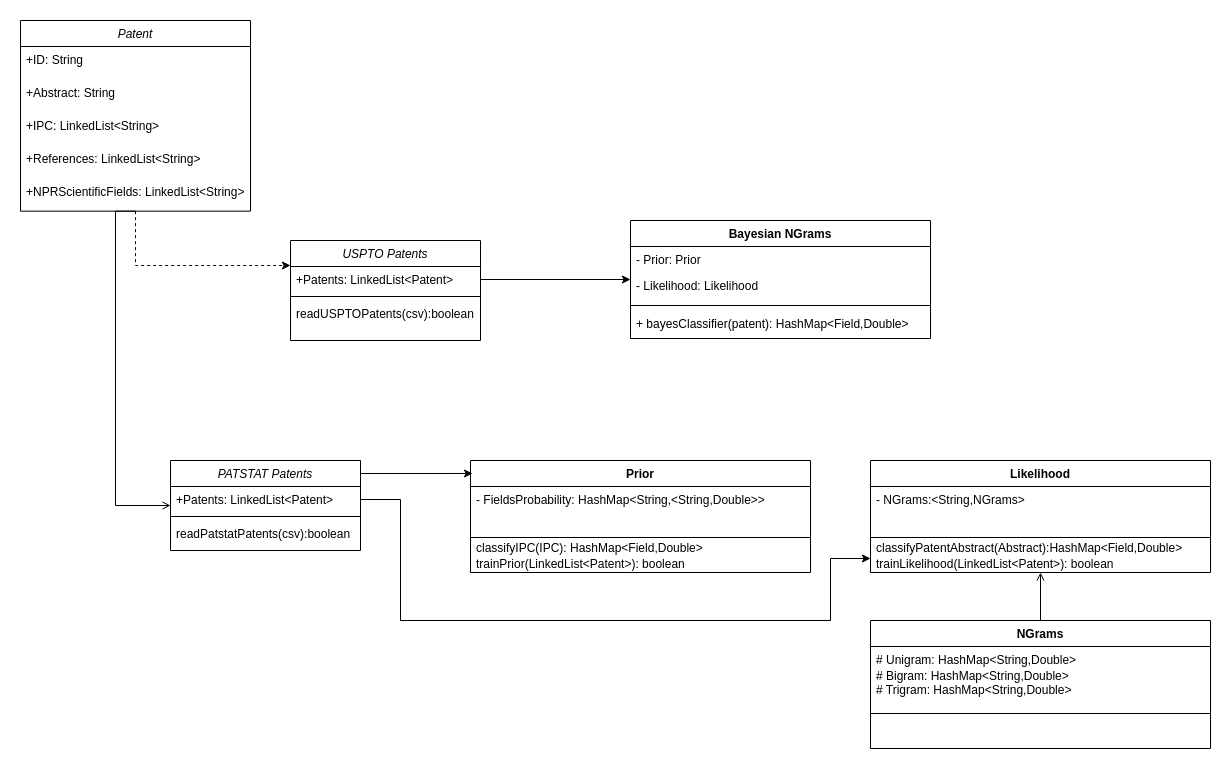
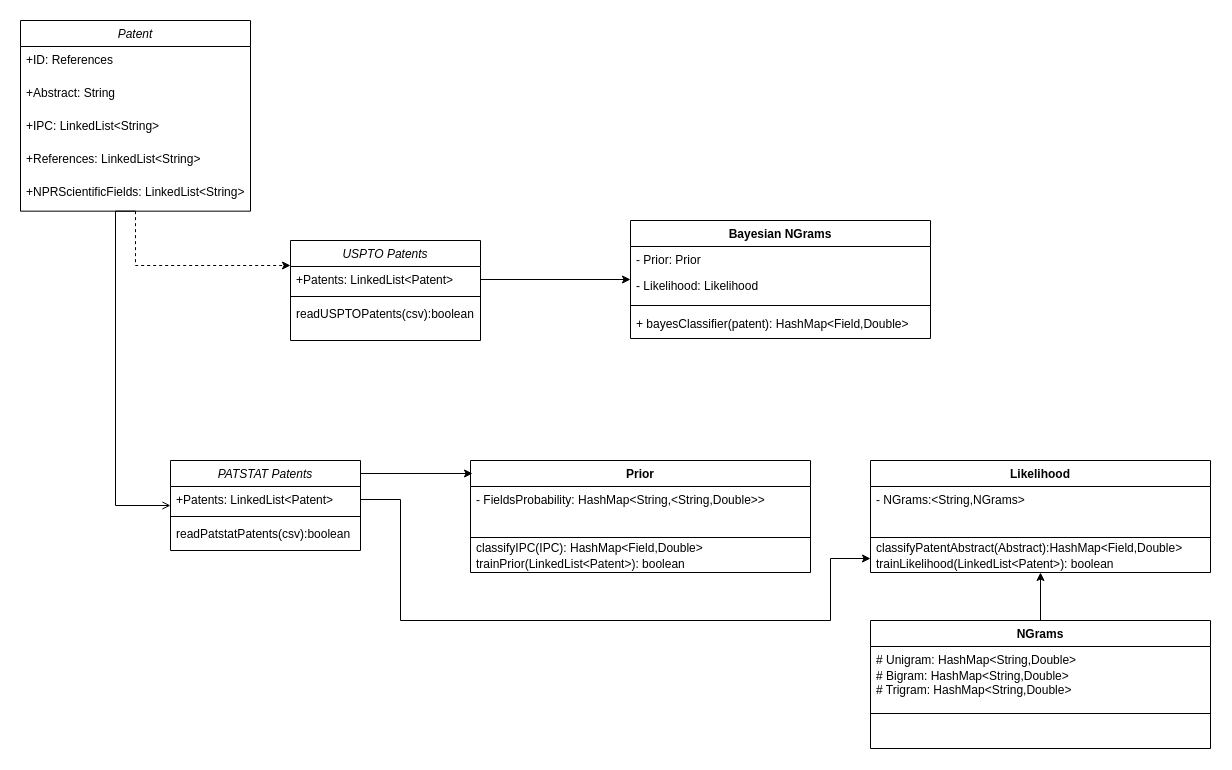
(58, 60) -> (73, 60)
(1041, 578) -> (1041, 580)
